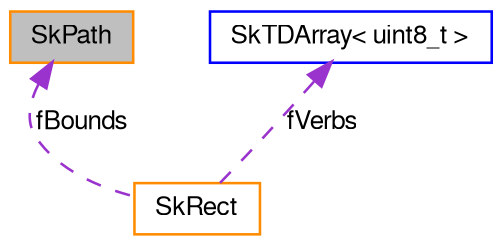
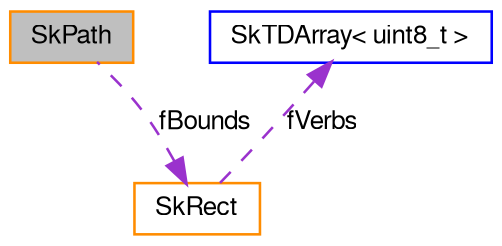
(56, 160) -> (140, 108)
